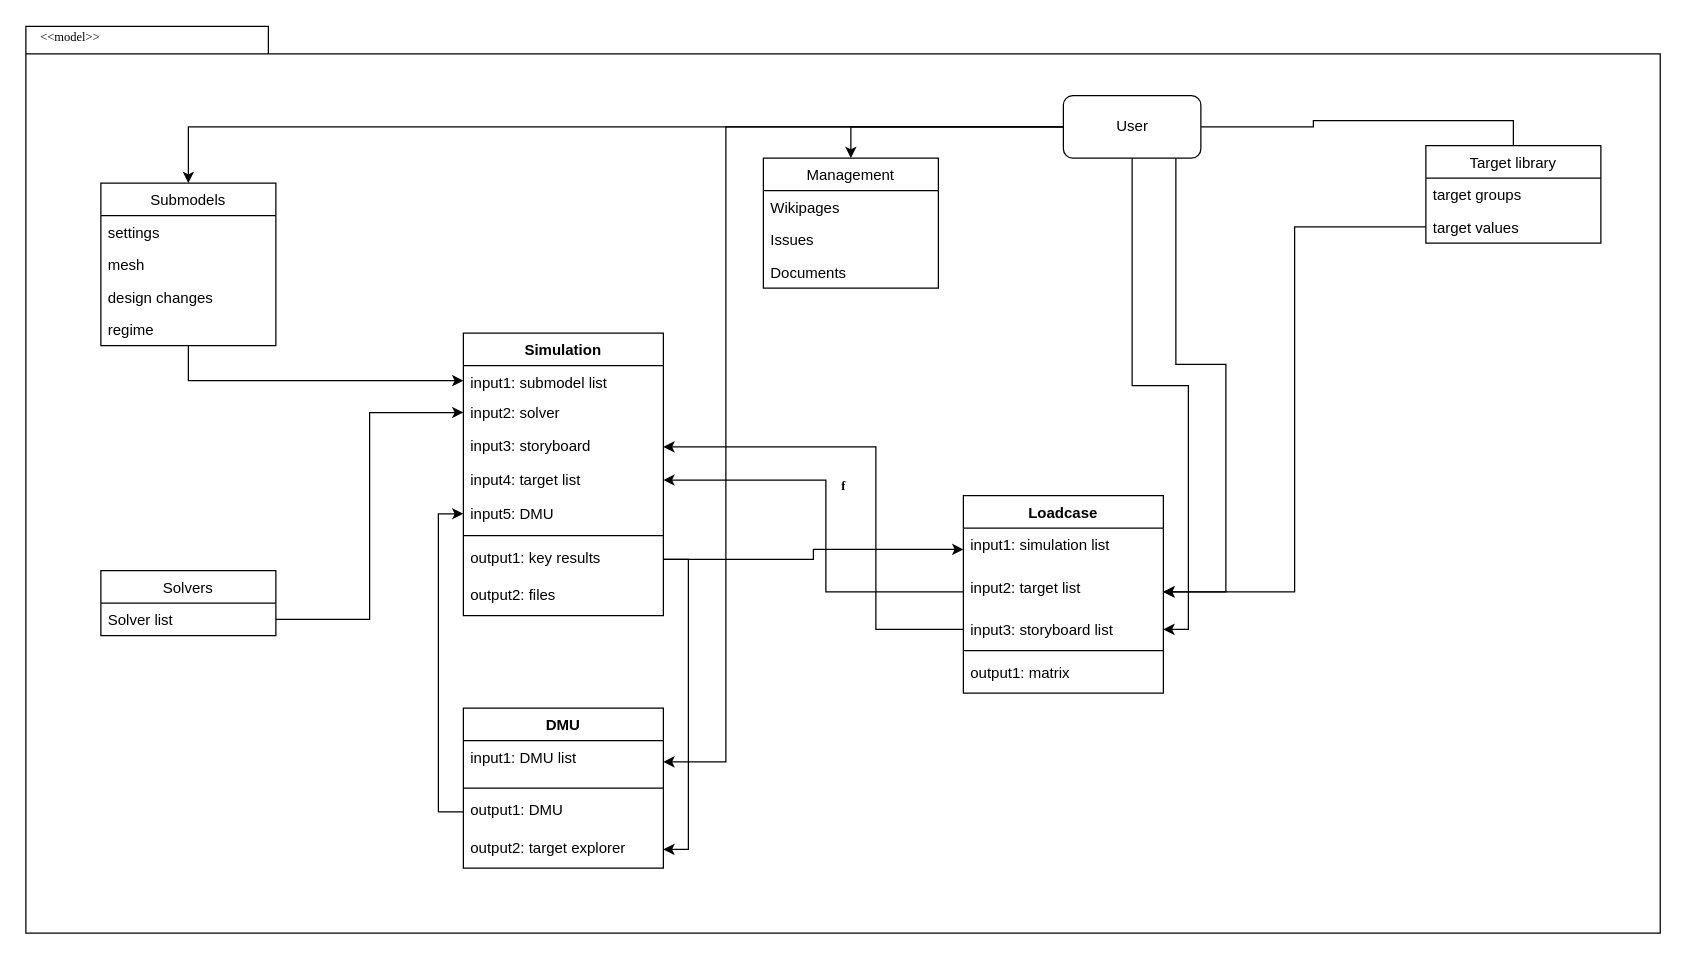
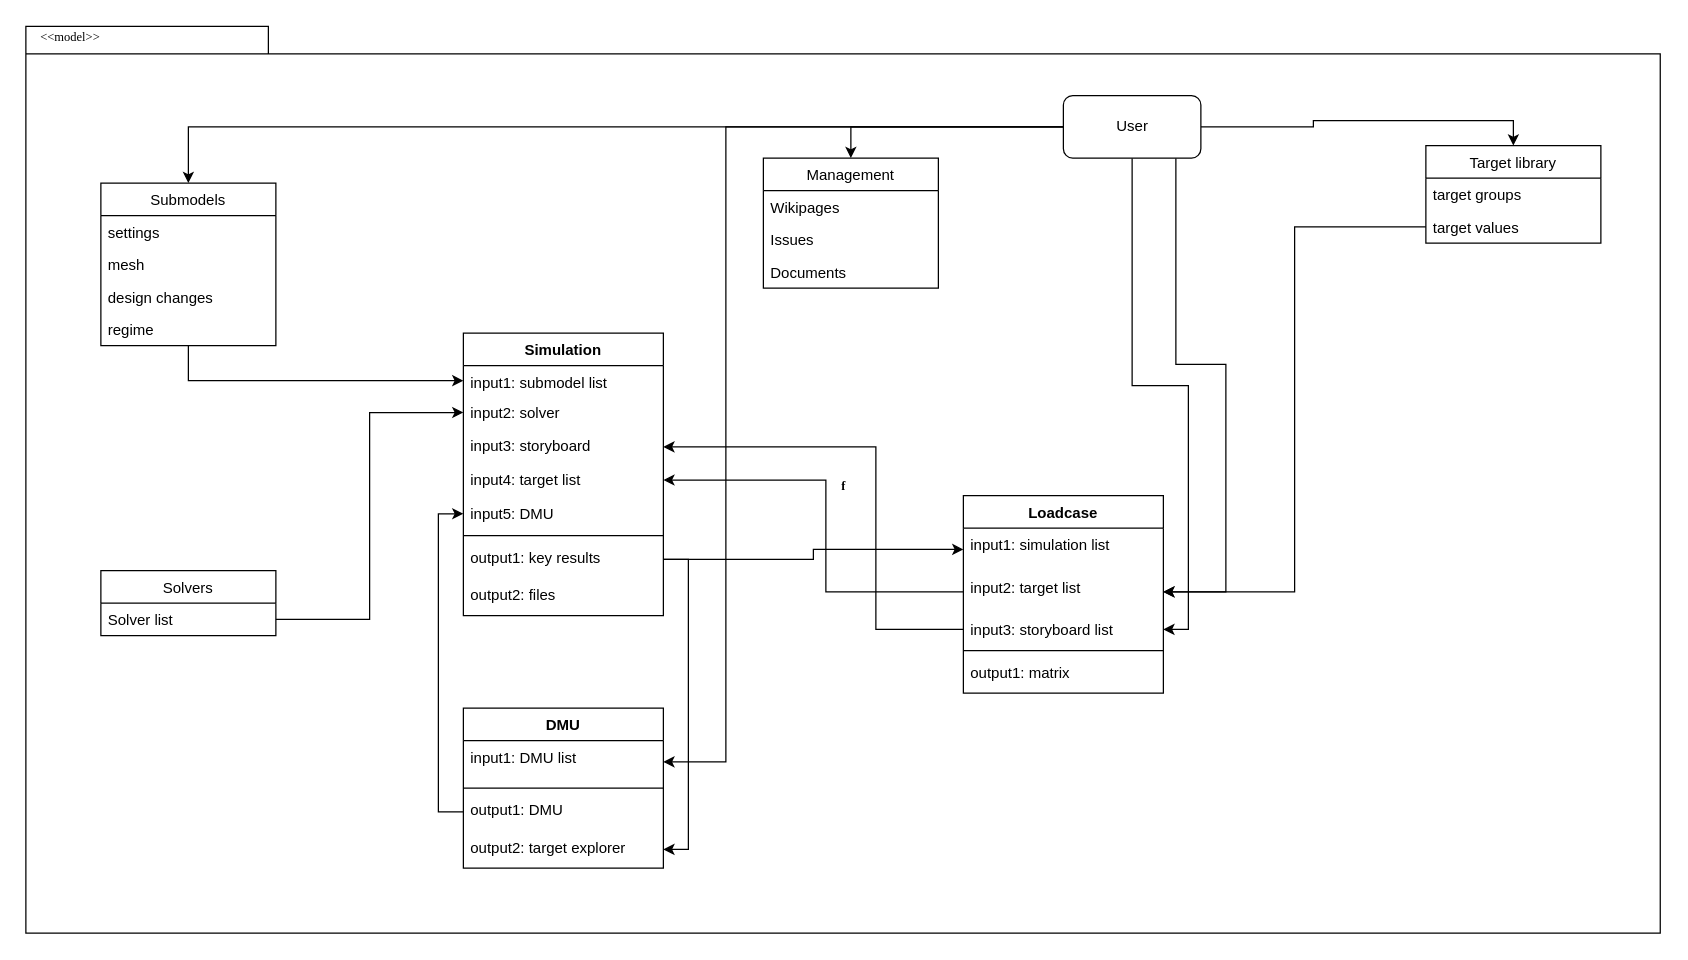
(1513, 138) -> (1513, 136)
